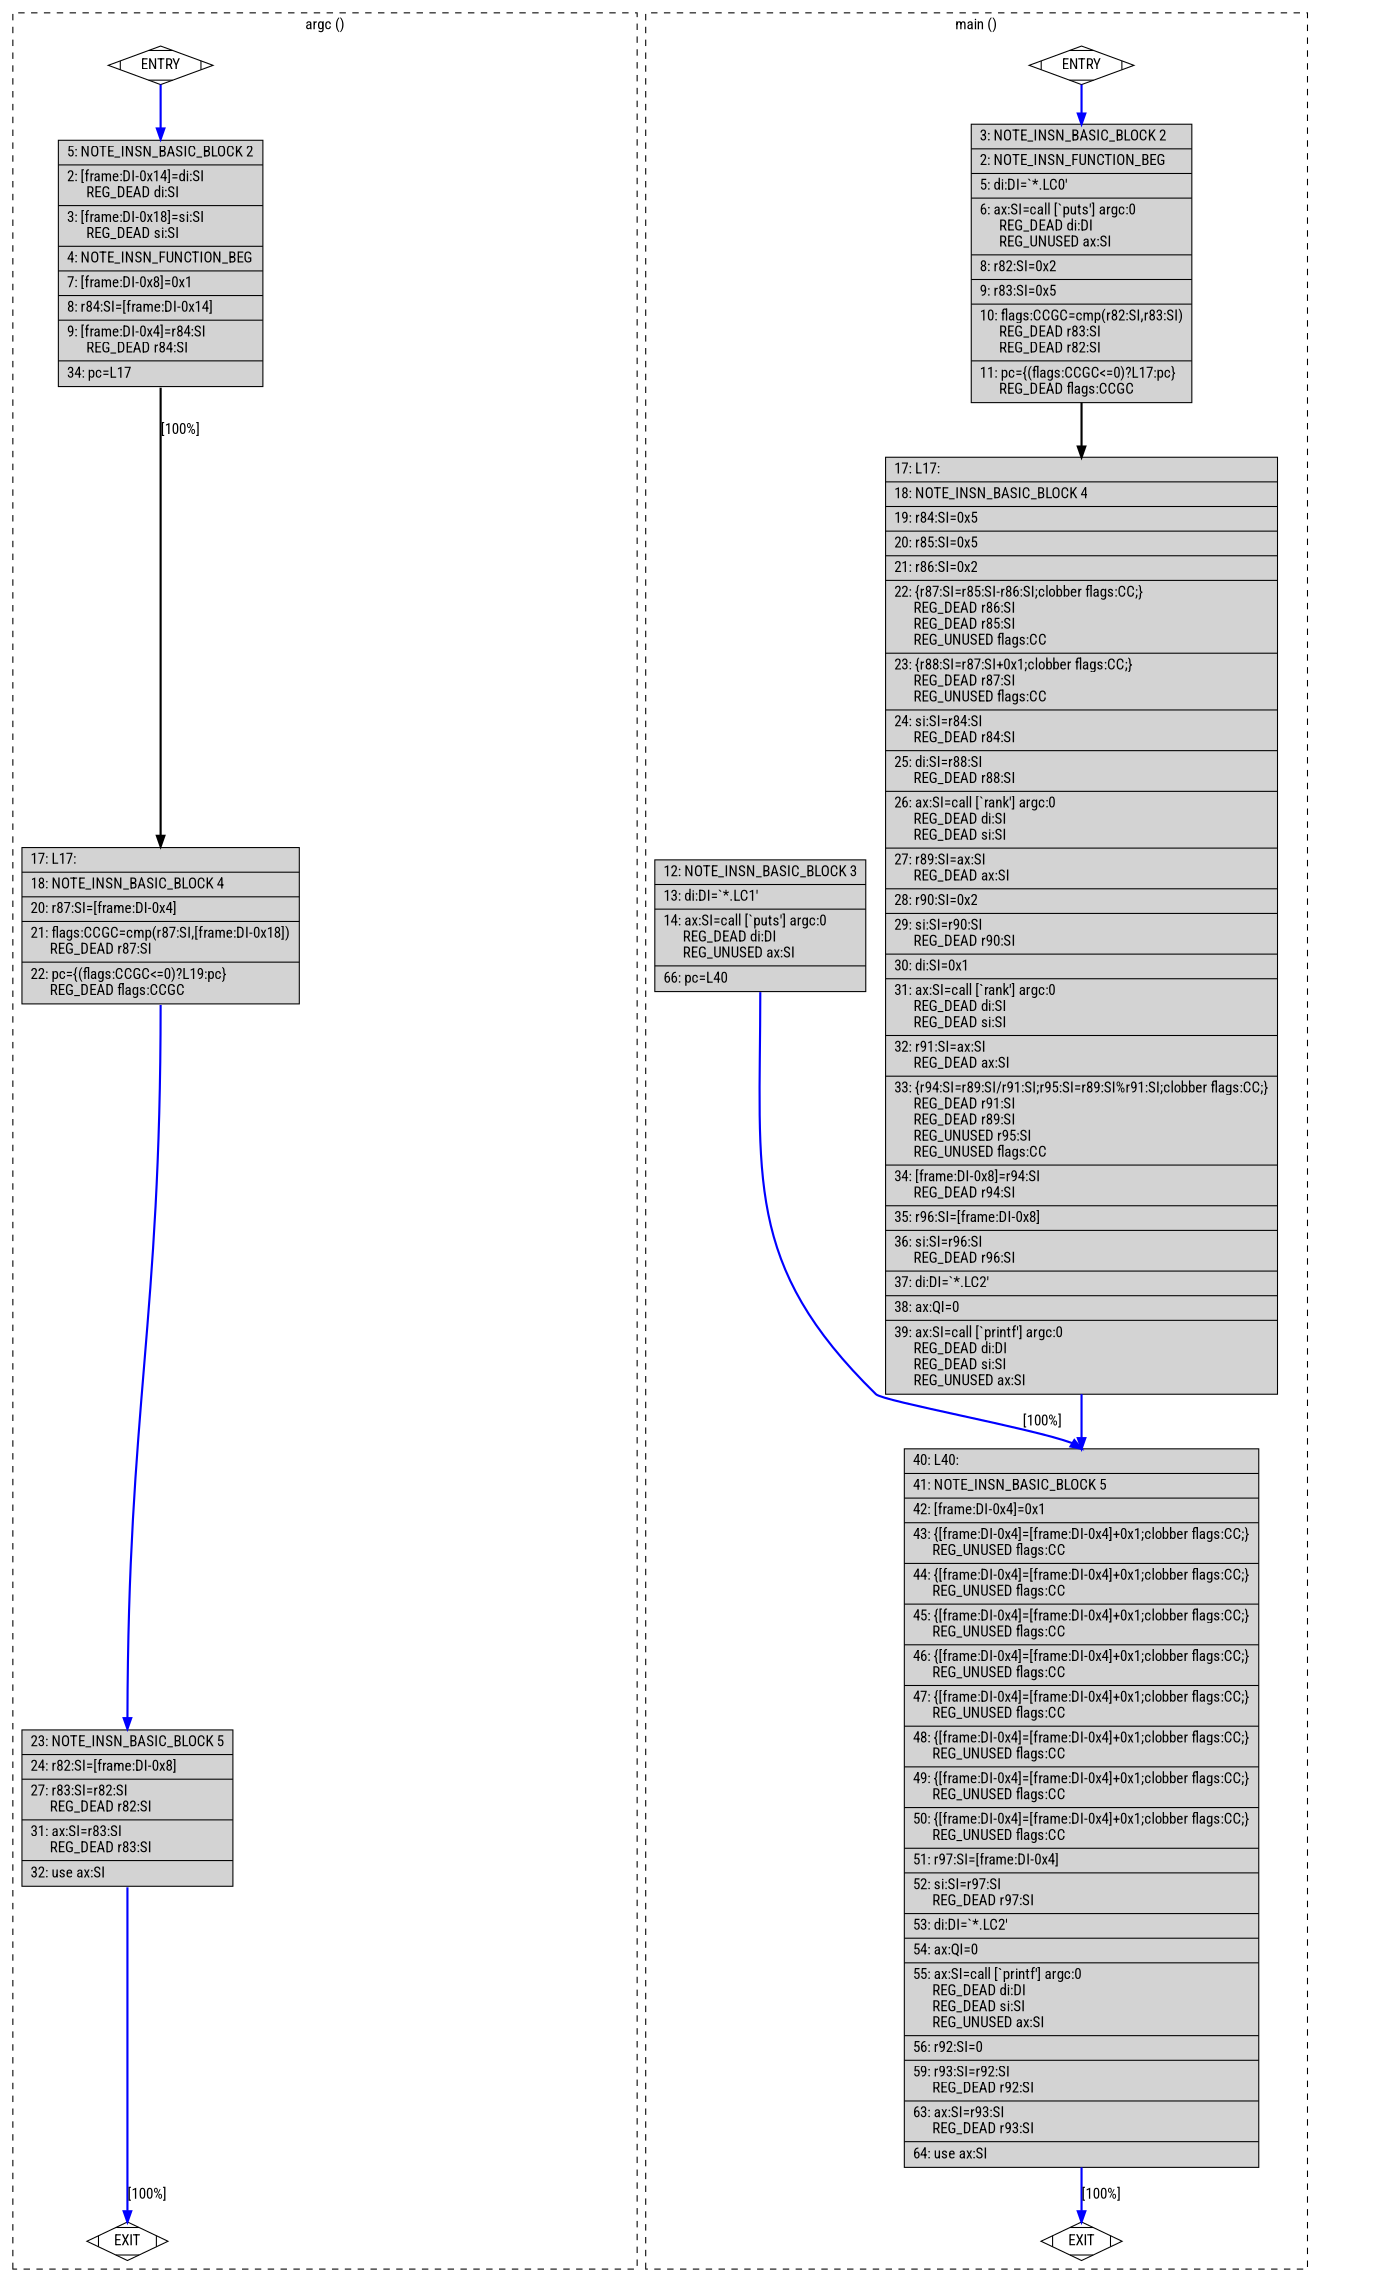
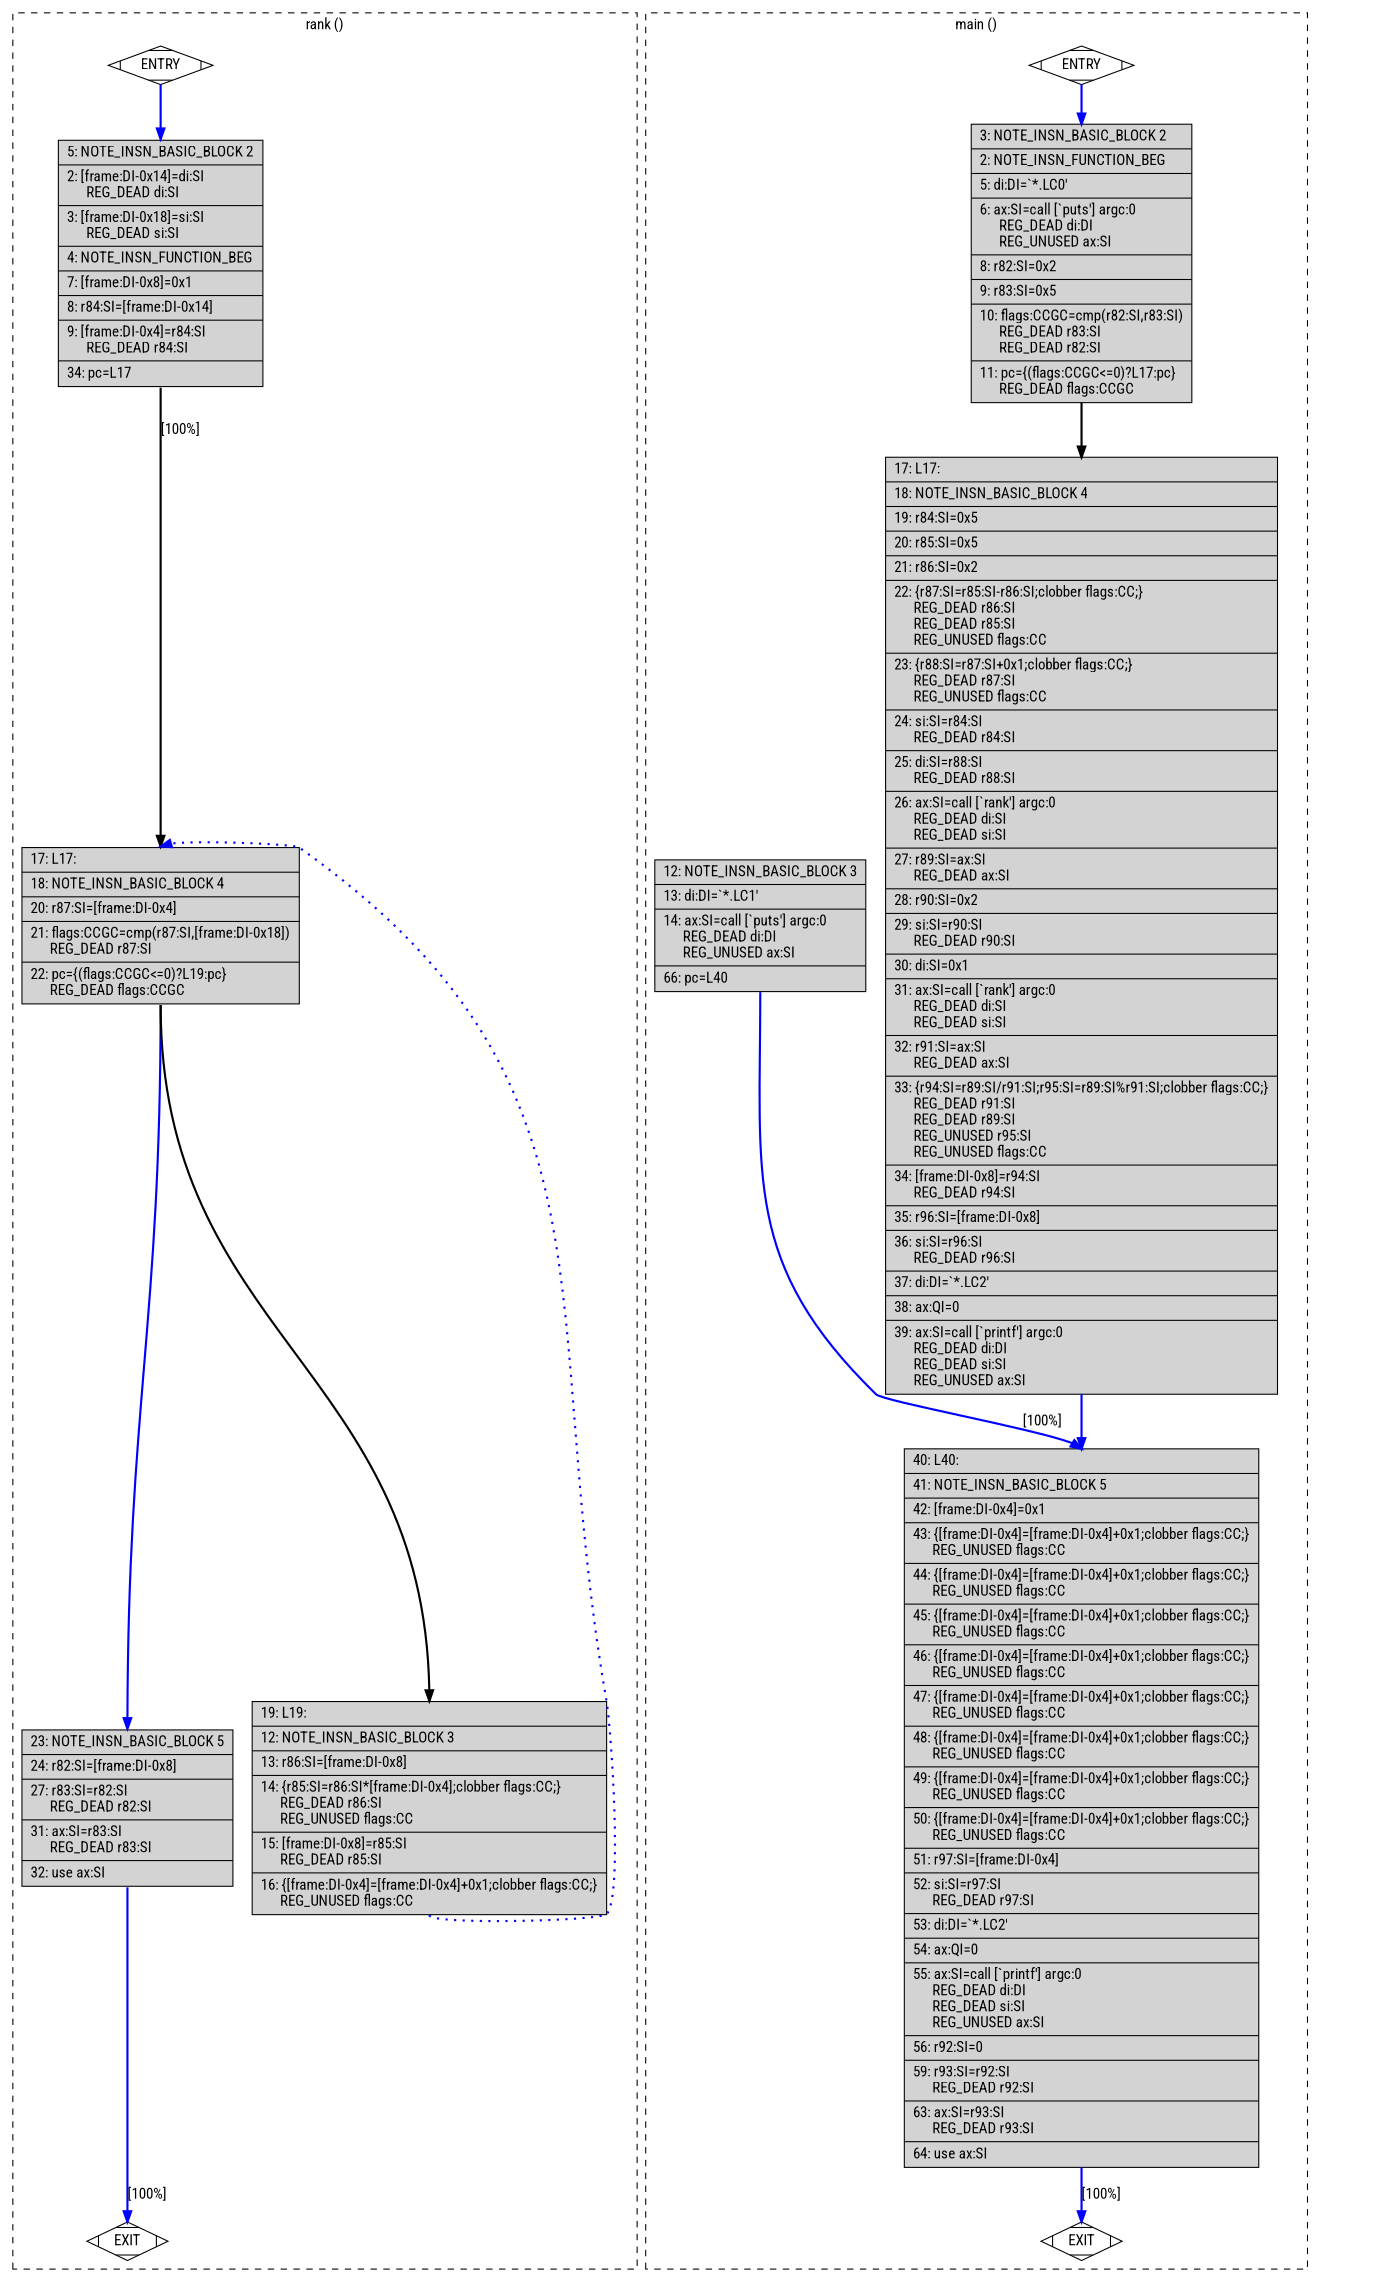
(325, 25) -> (325, 25)
none -> (429, 1808)
